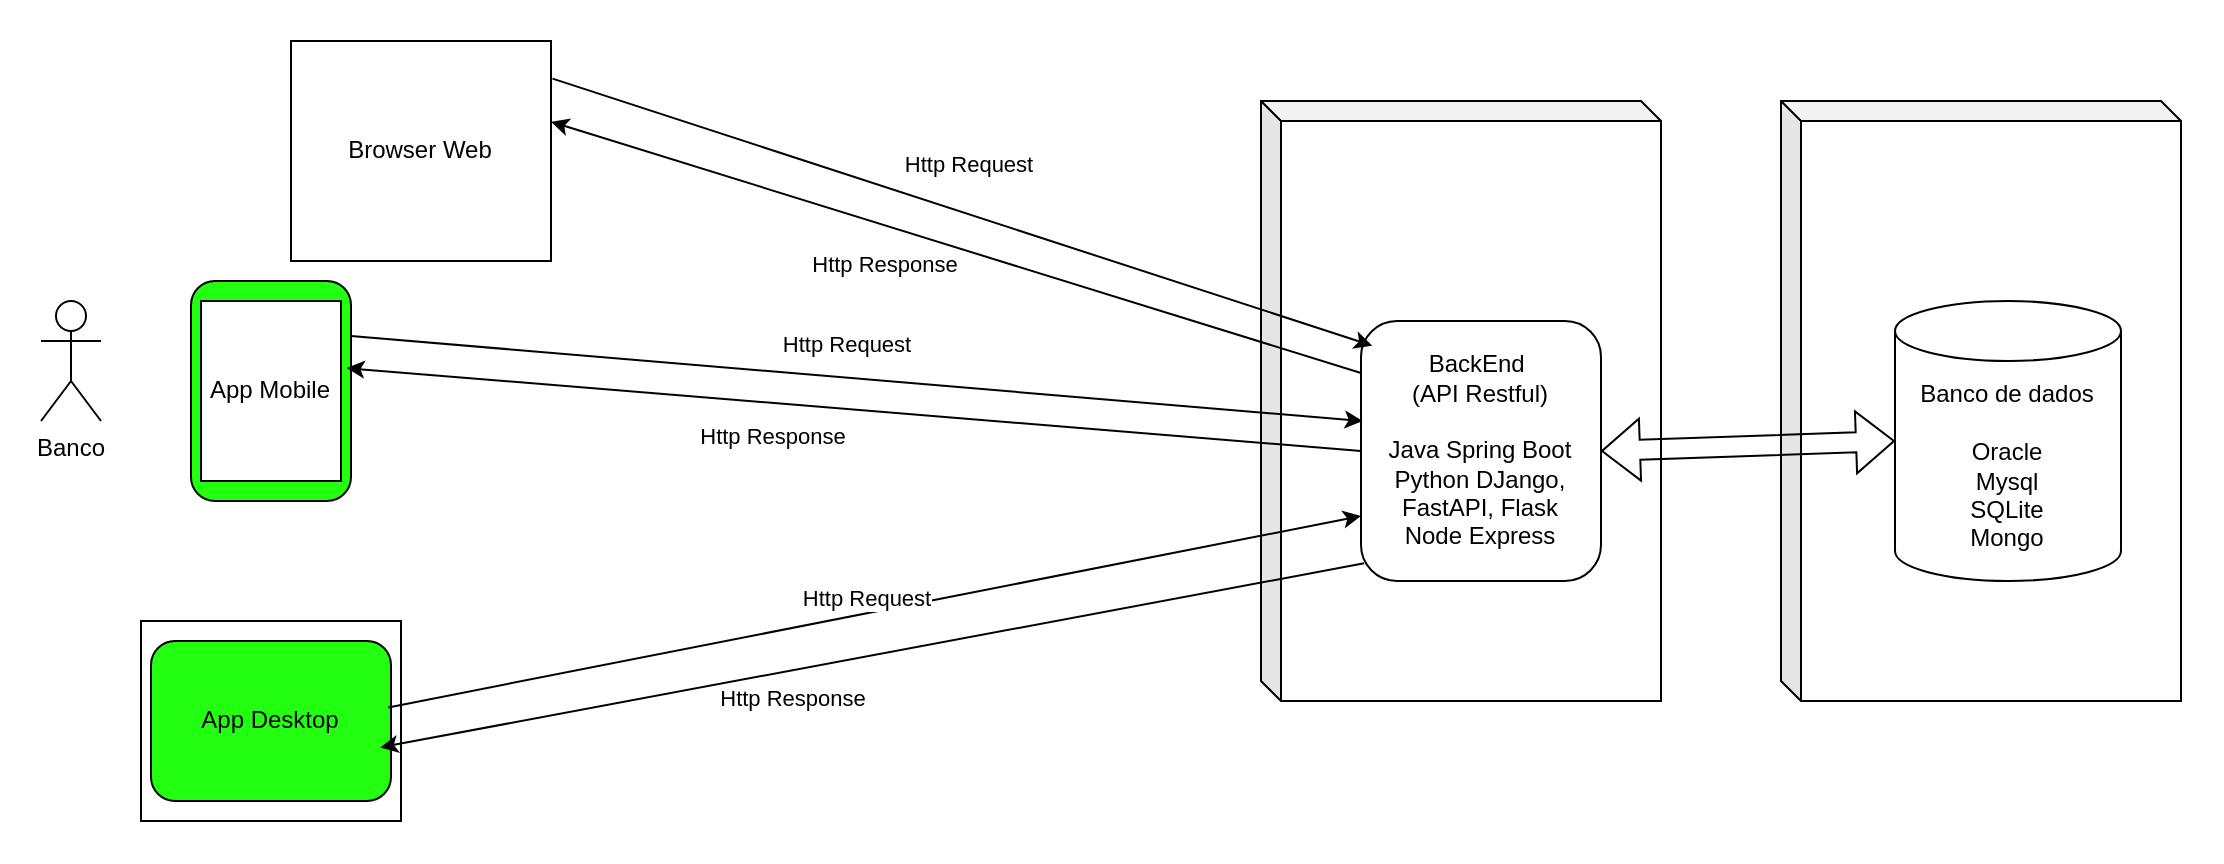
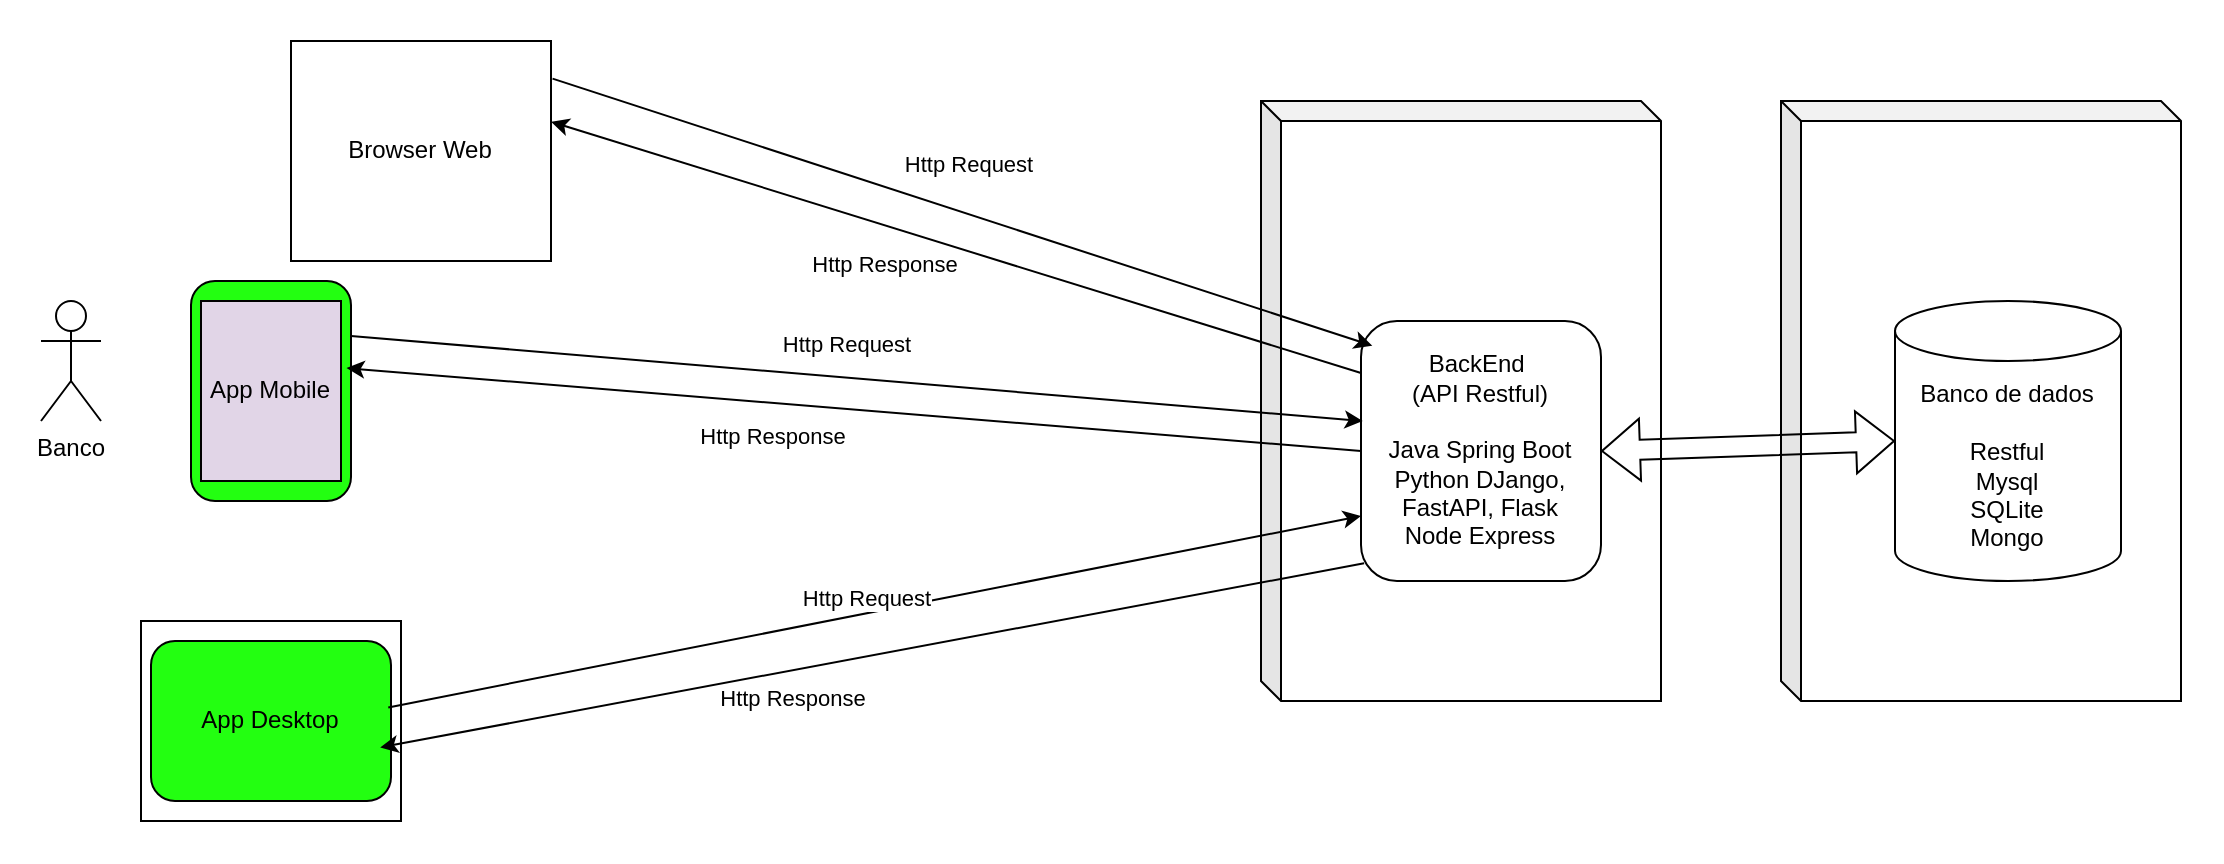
(271, 391) -> (271, 391)
(2008, 467) -> (2008, 467)
